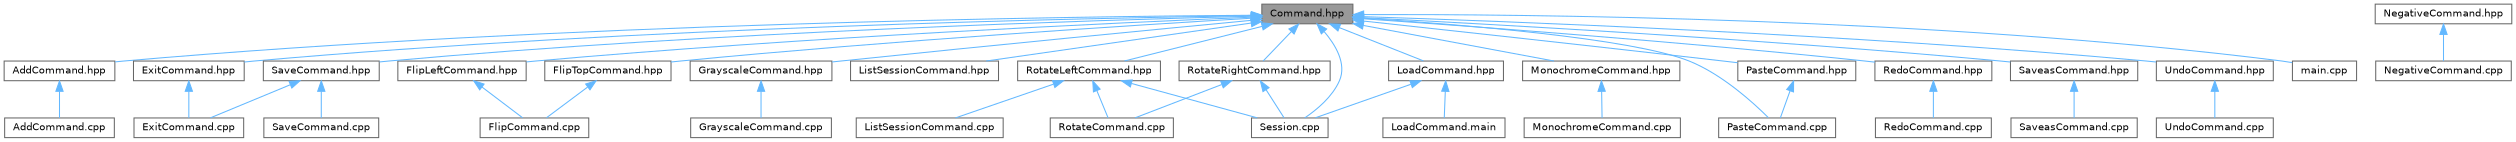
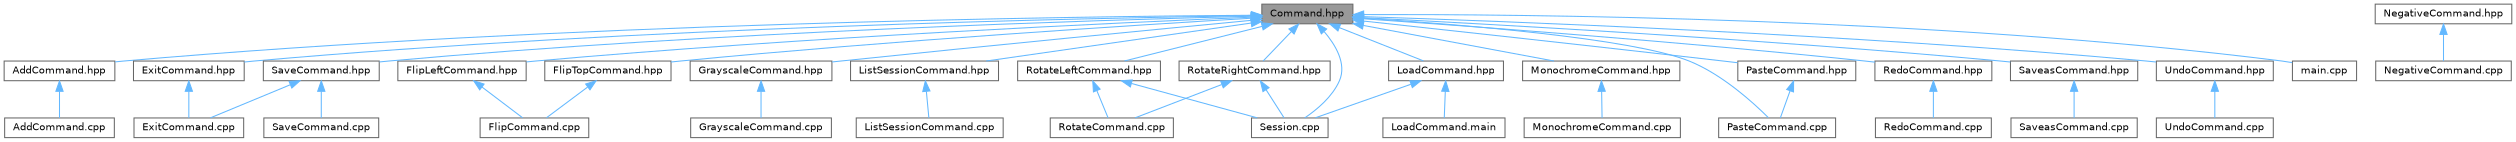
(1004, 101) -> (928, 105)
